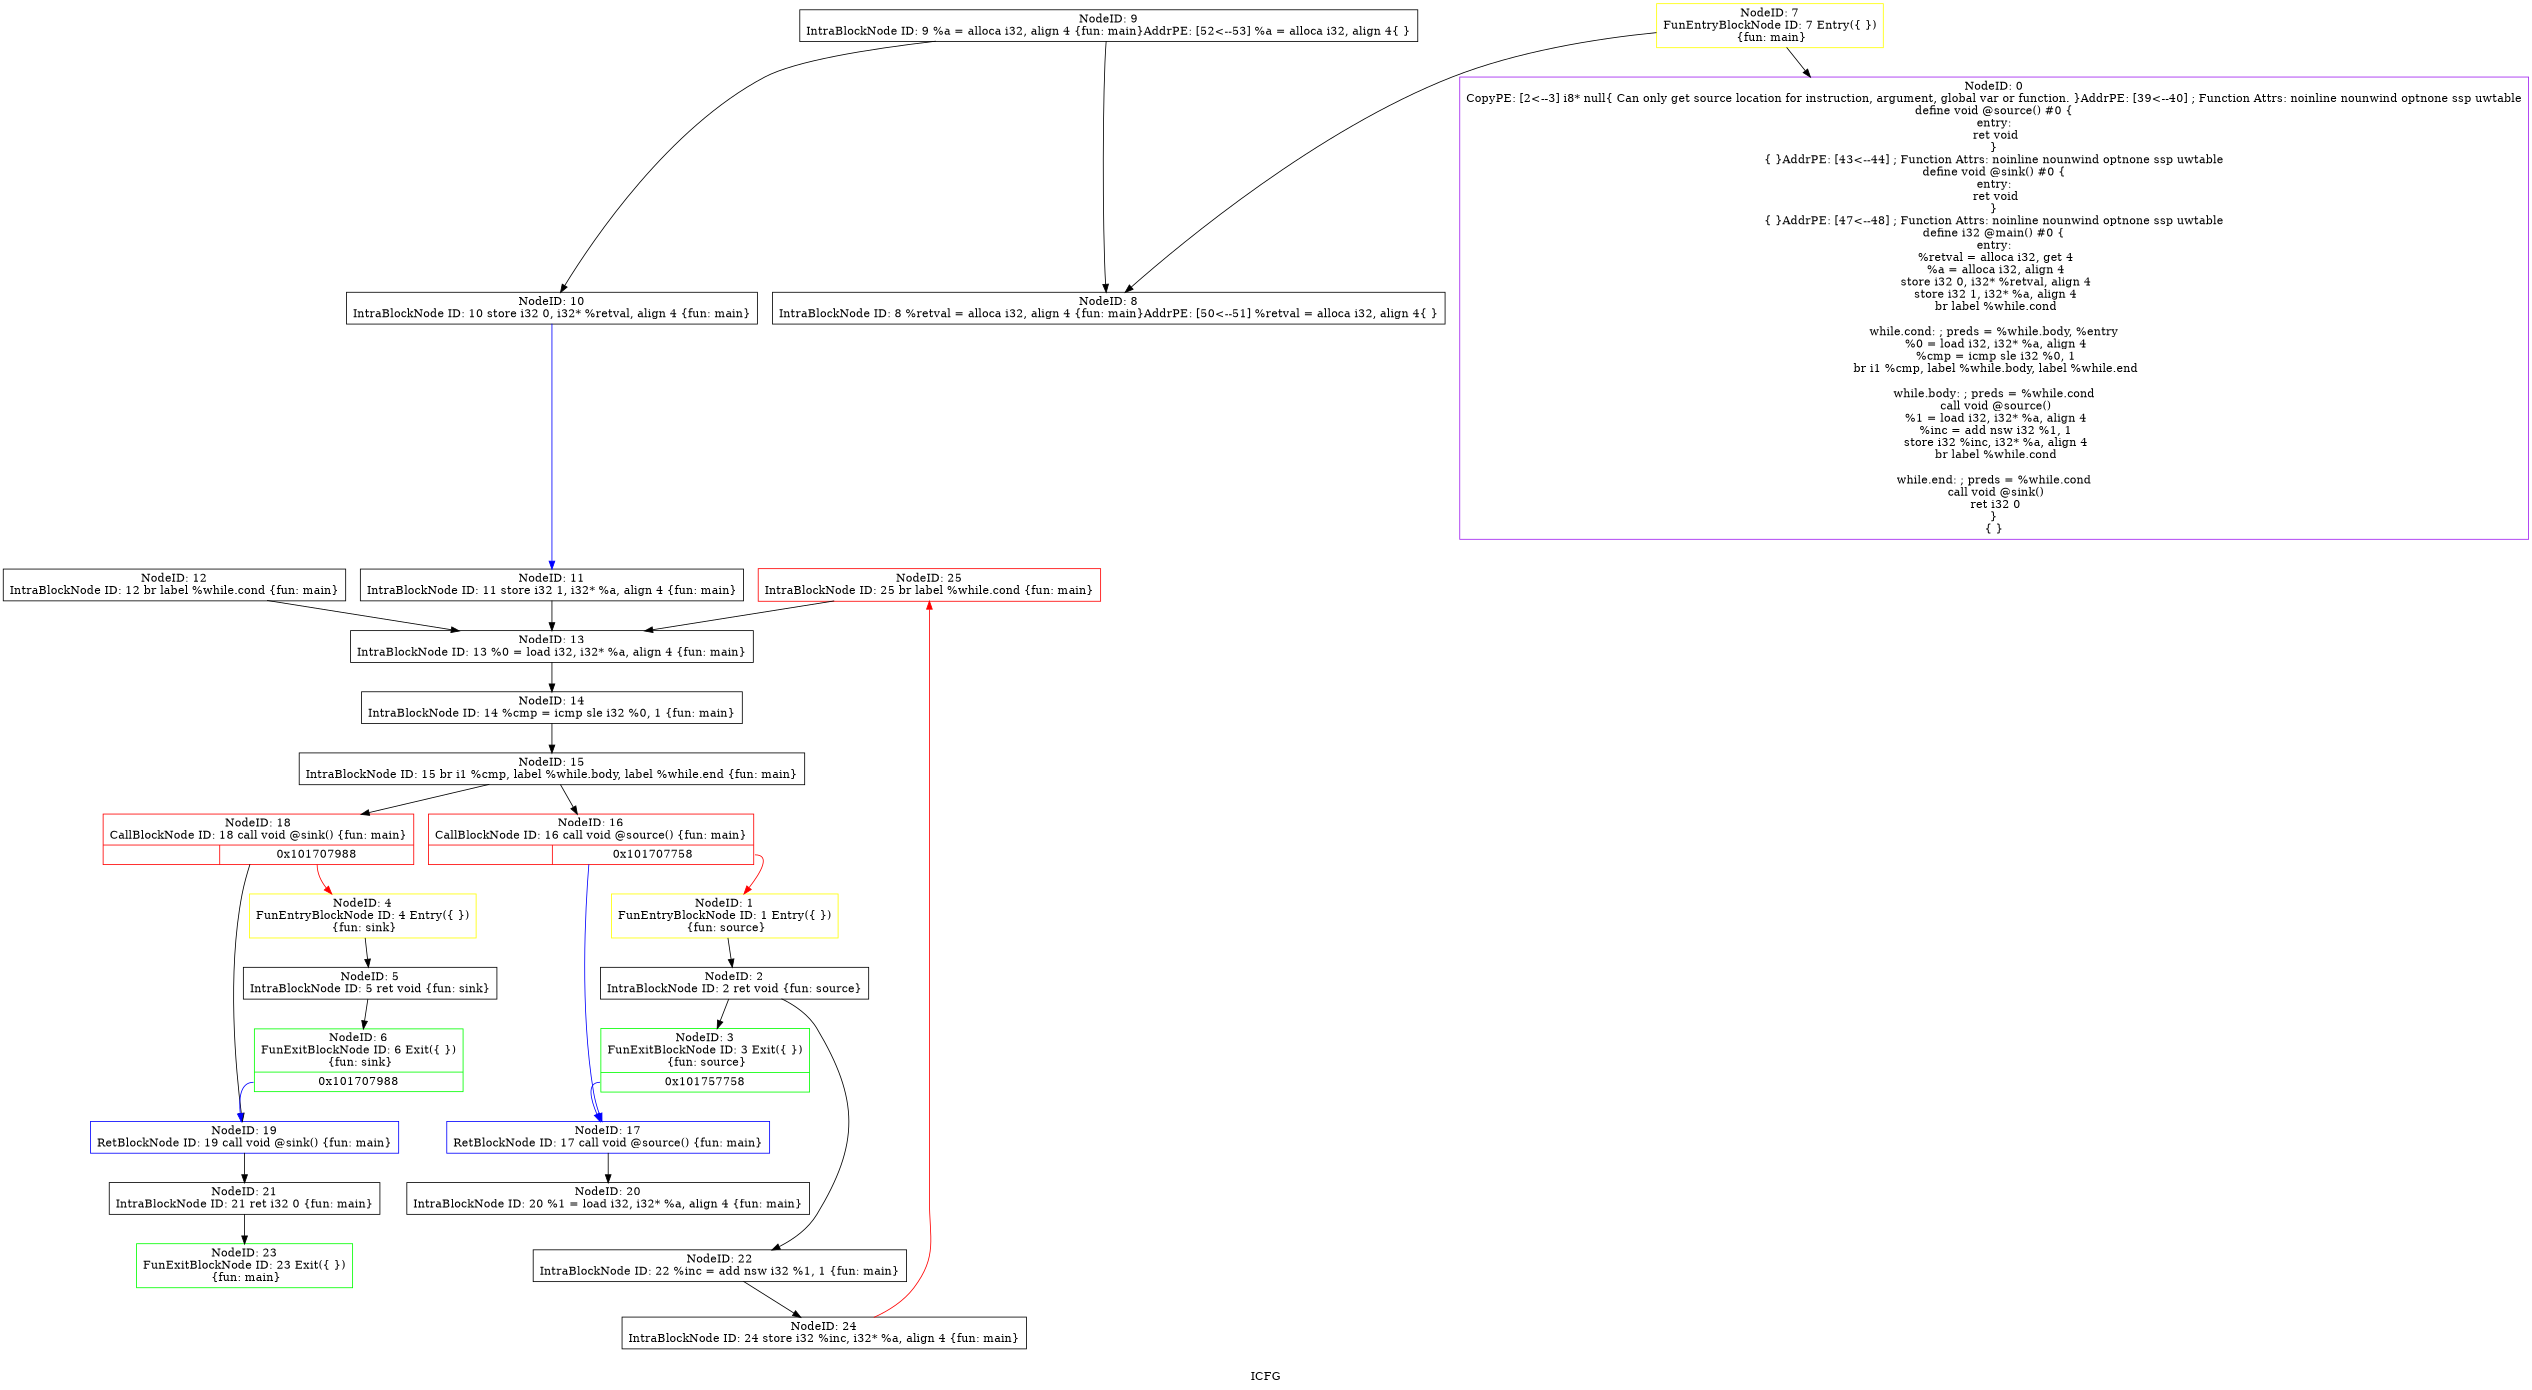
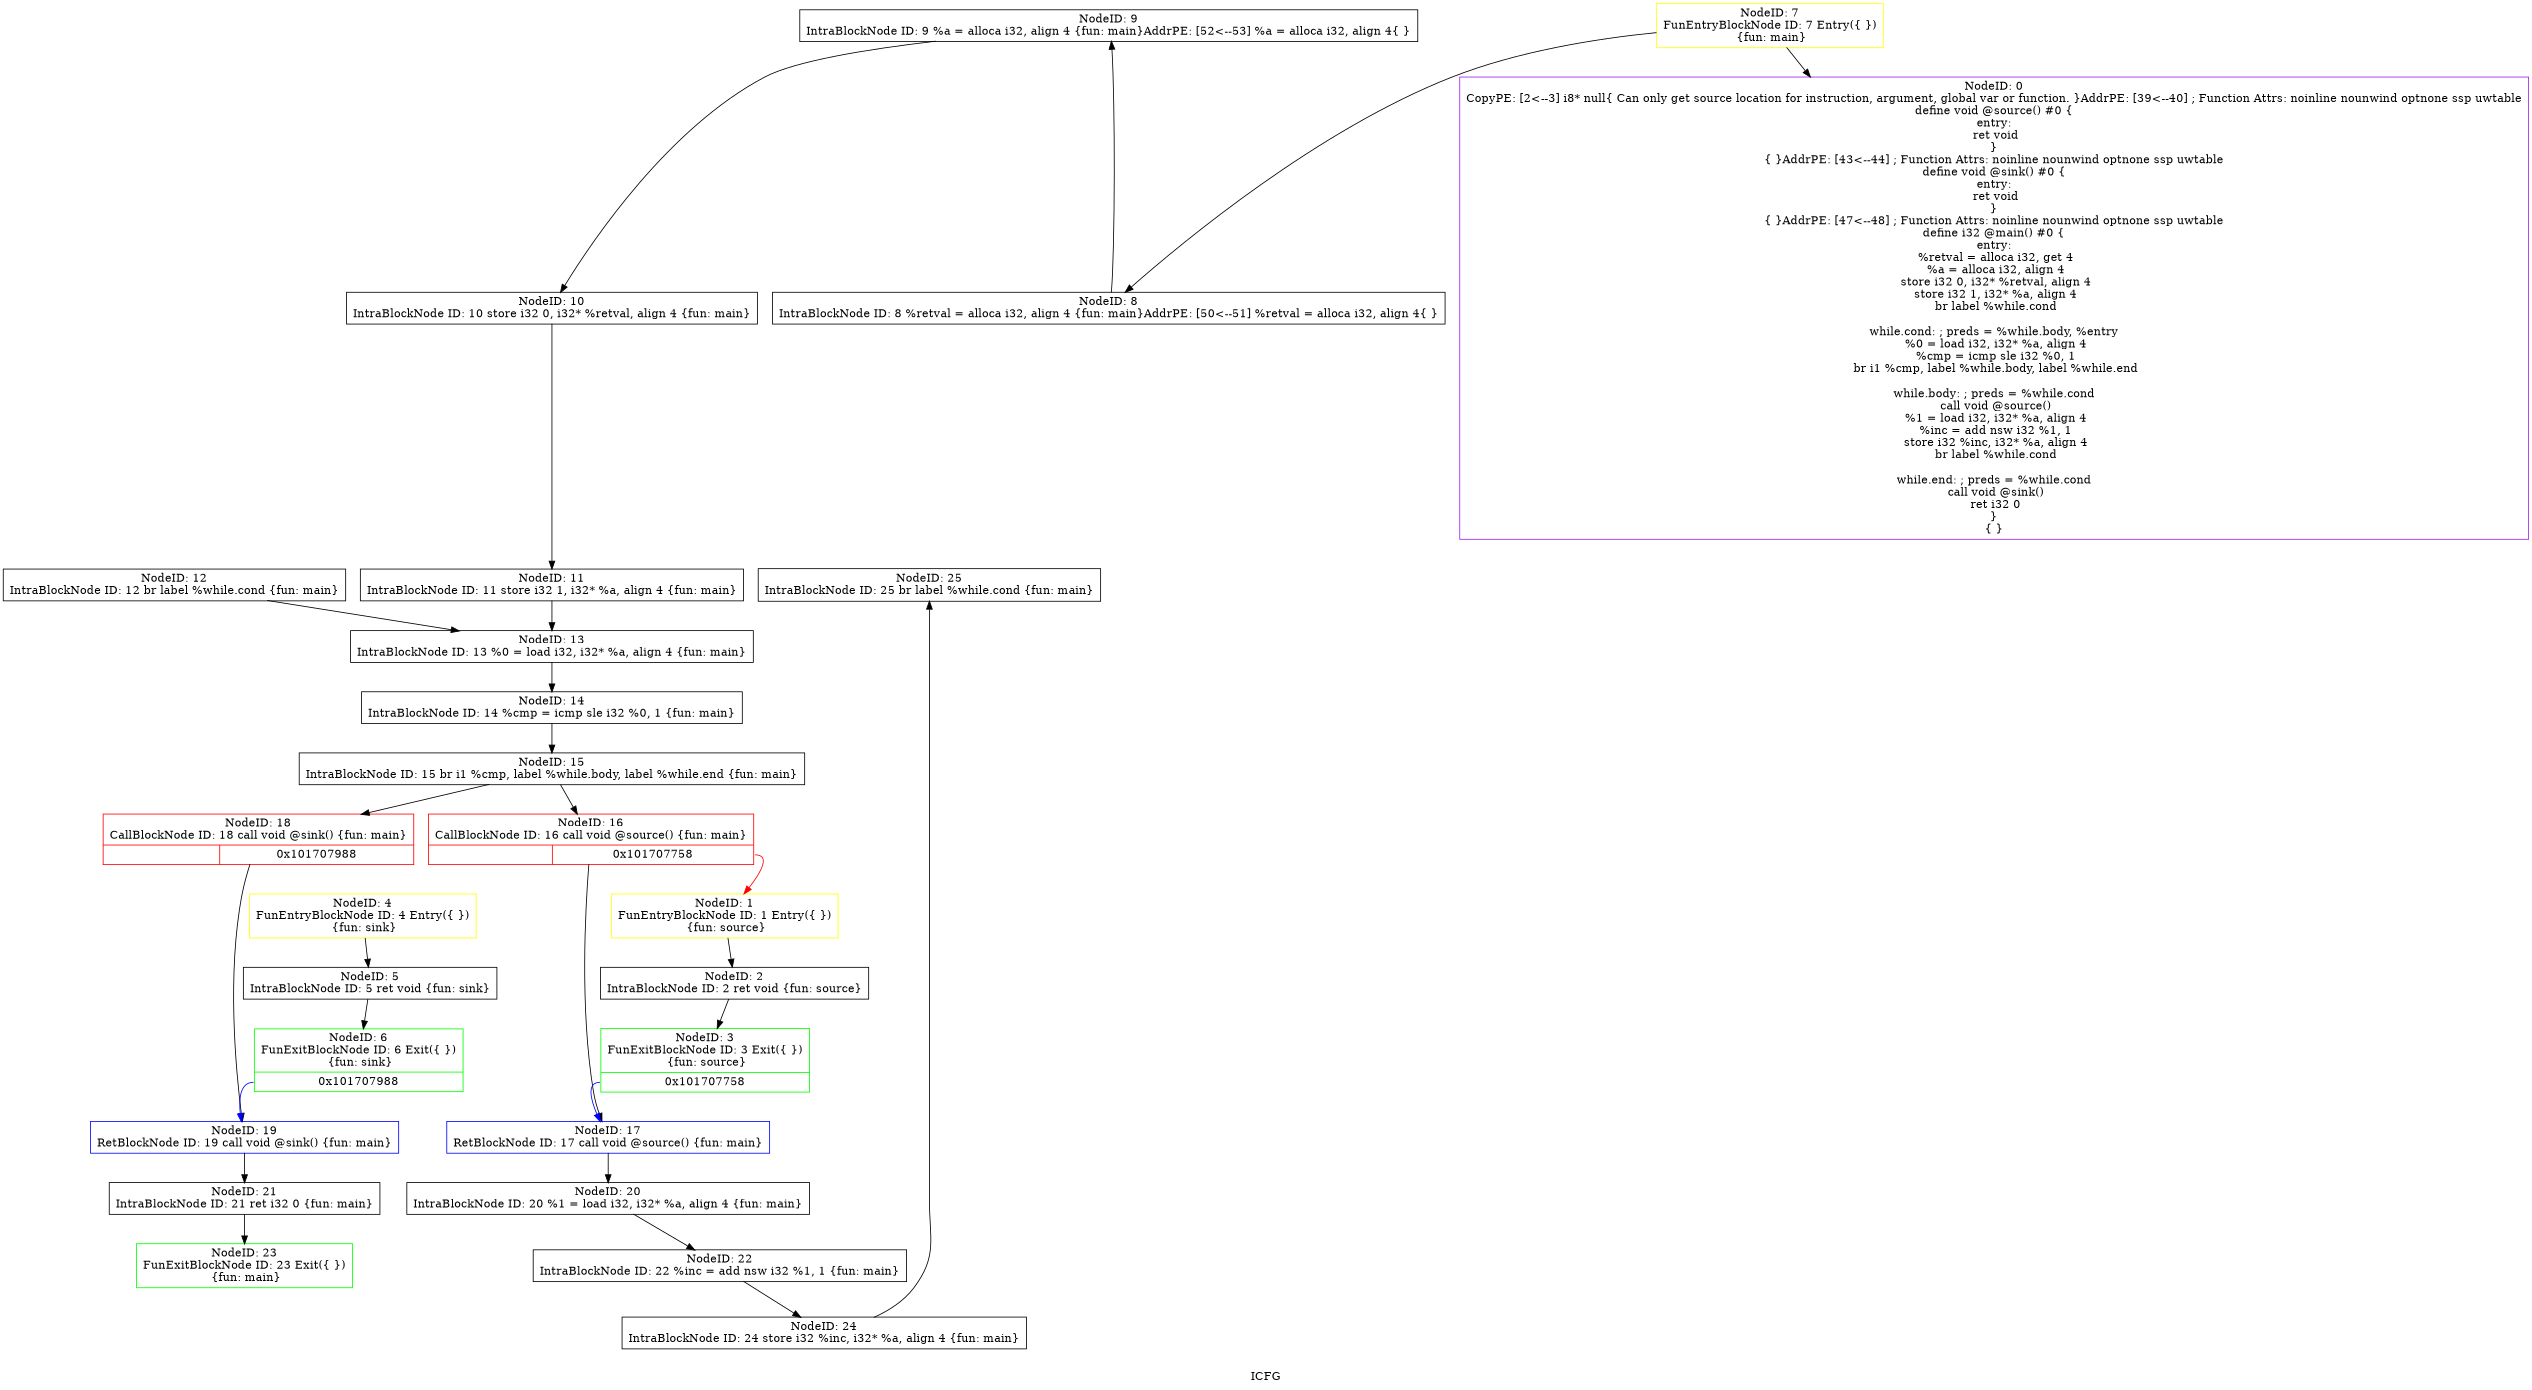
(1103, 163) -> (1114, 171)
(552, 442) -> (552, 442)
(929, 585) -> (929, 585)
(743, 615) -> none
(320, 877) -> none
(929, 976) -> (929, 976)
(585, 990) -> (585, 990)
(705, 1082) -> (705, 1082)
(849, 1123) -> (661, 1230)
